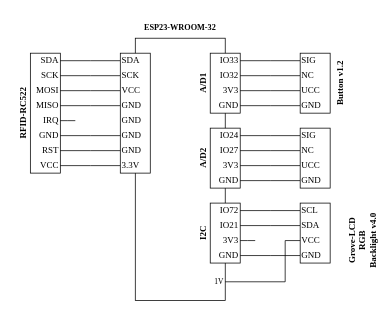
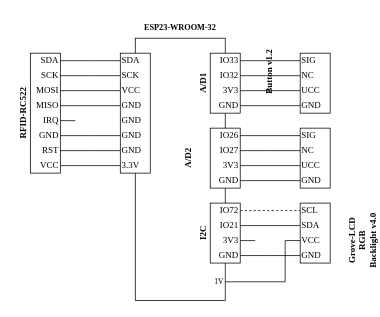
(338, 83) -> (267, 72)
(229, 135) -> (229, 135)
(203, 158) -> (188, 158)
(270, 210) -> (270, 210)
